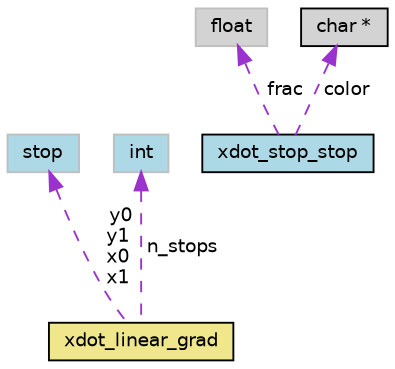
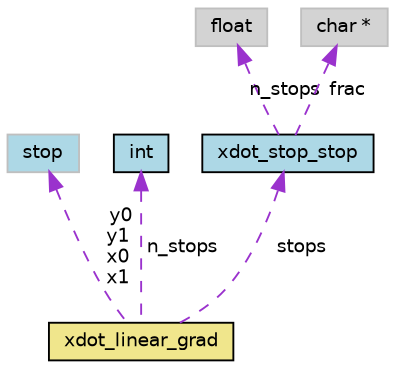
(344, 27) -> (344, 27)
(282, 90) -> (282, 90)
(344, 90) -> (344, 90)
(141, 153) -> (141, 153)
none -> (242, 268)
